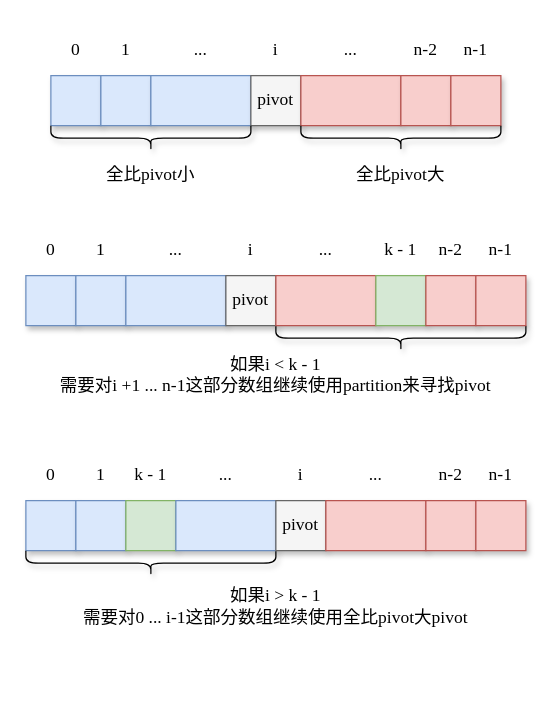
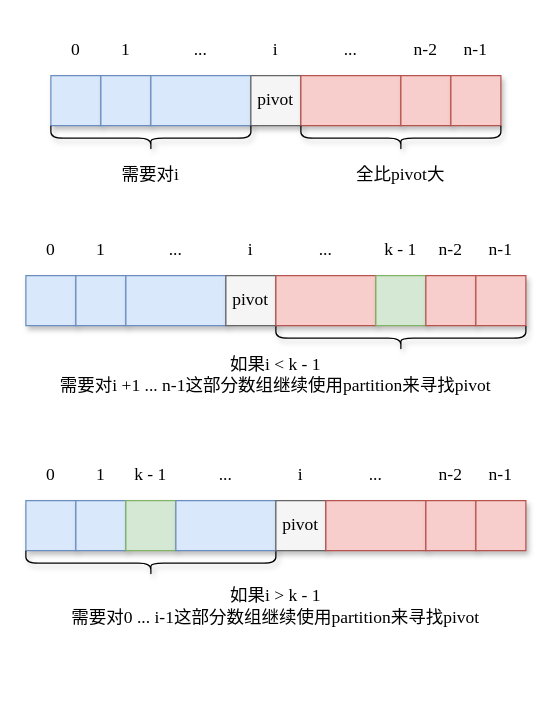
(151, 176) -> (151, 176)
(276, 607) -> (276, 607)
